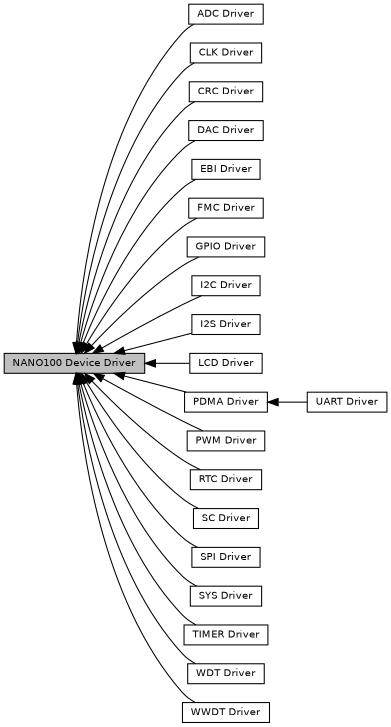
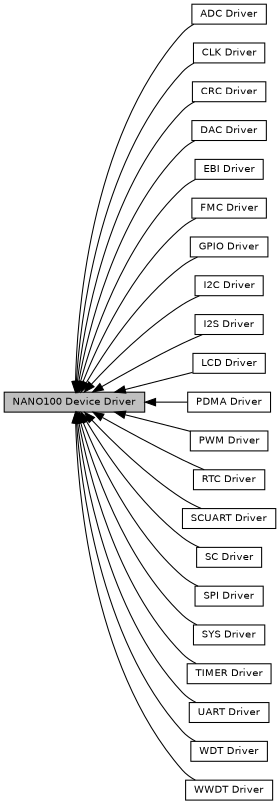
(293, 402) -> (113, 574)
none -> (229, 519)
